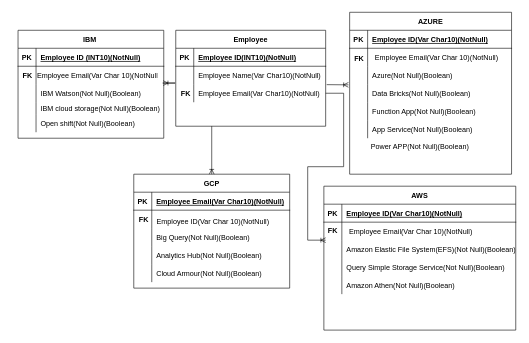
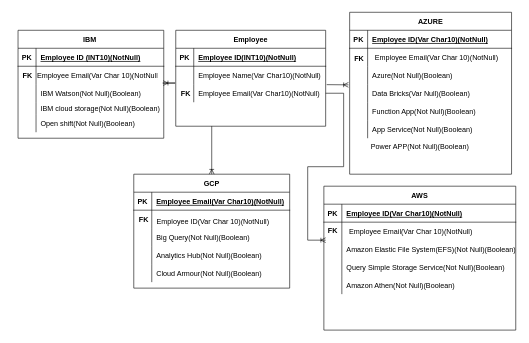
(427, 94) -> (427, 94)
